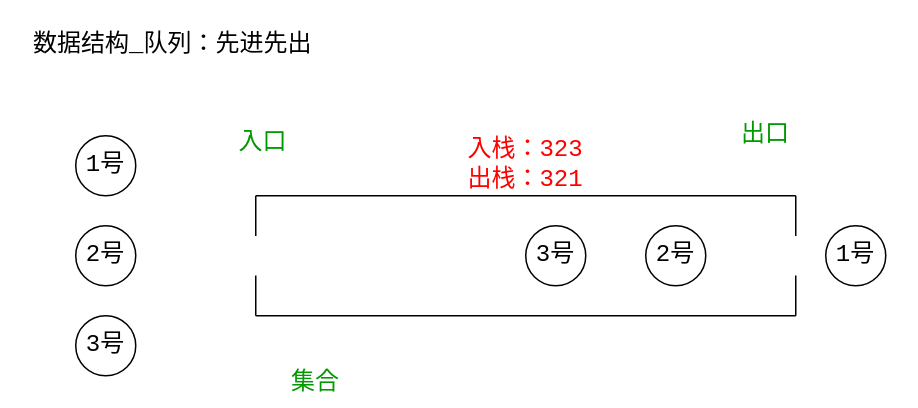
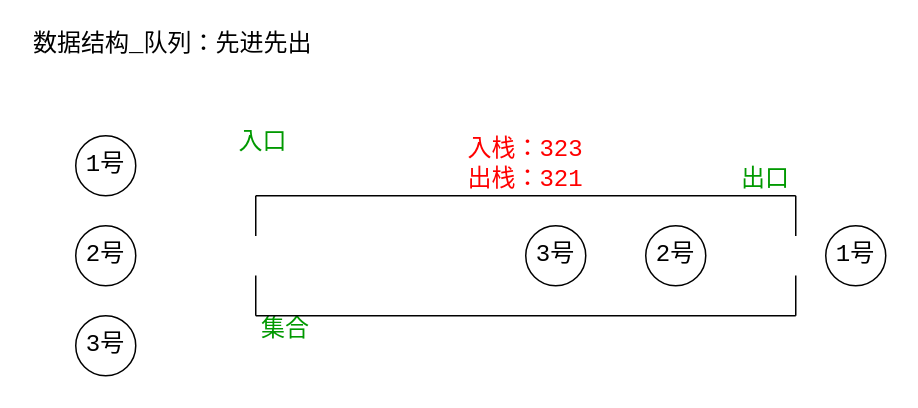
(766, 136) -> (766, 181)
(316, 383) -> (286, 331)
